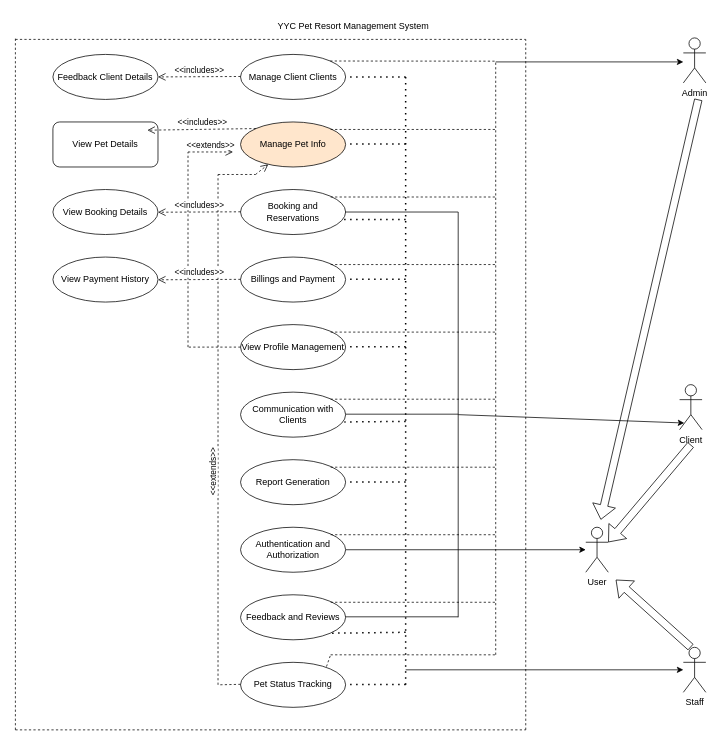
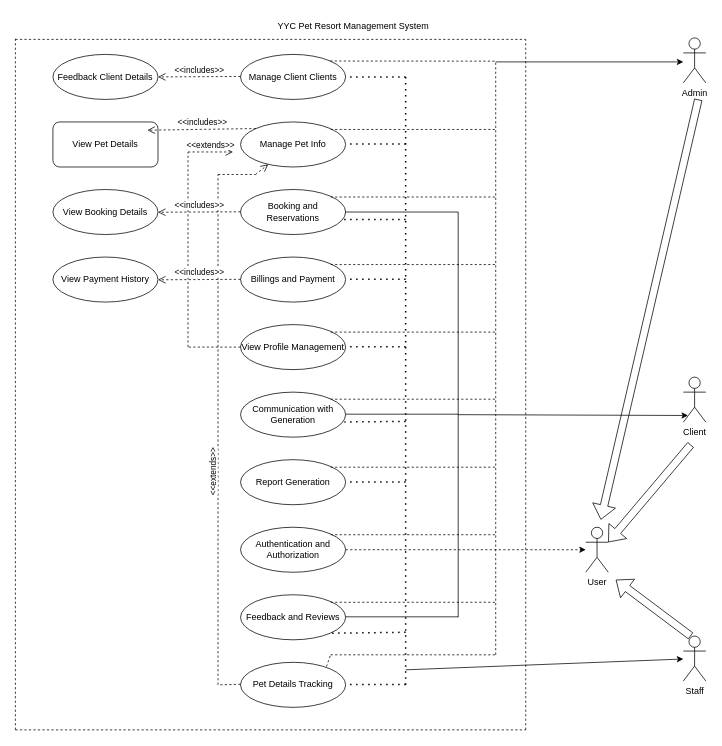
(293, 144) -> (293, 144)
(690, 407) -> (694, 399)
(293, 414) -> (293, 414)
(463, 549) -> (463, 549)
(694, 669) -> (694, 658)
(293, 684) -> (293, 684)
